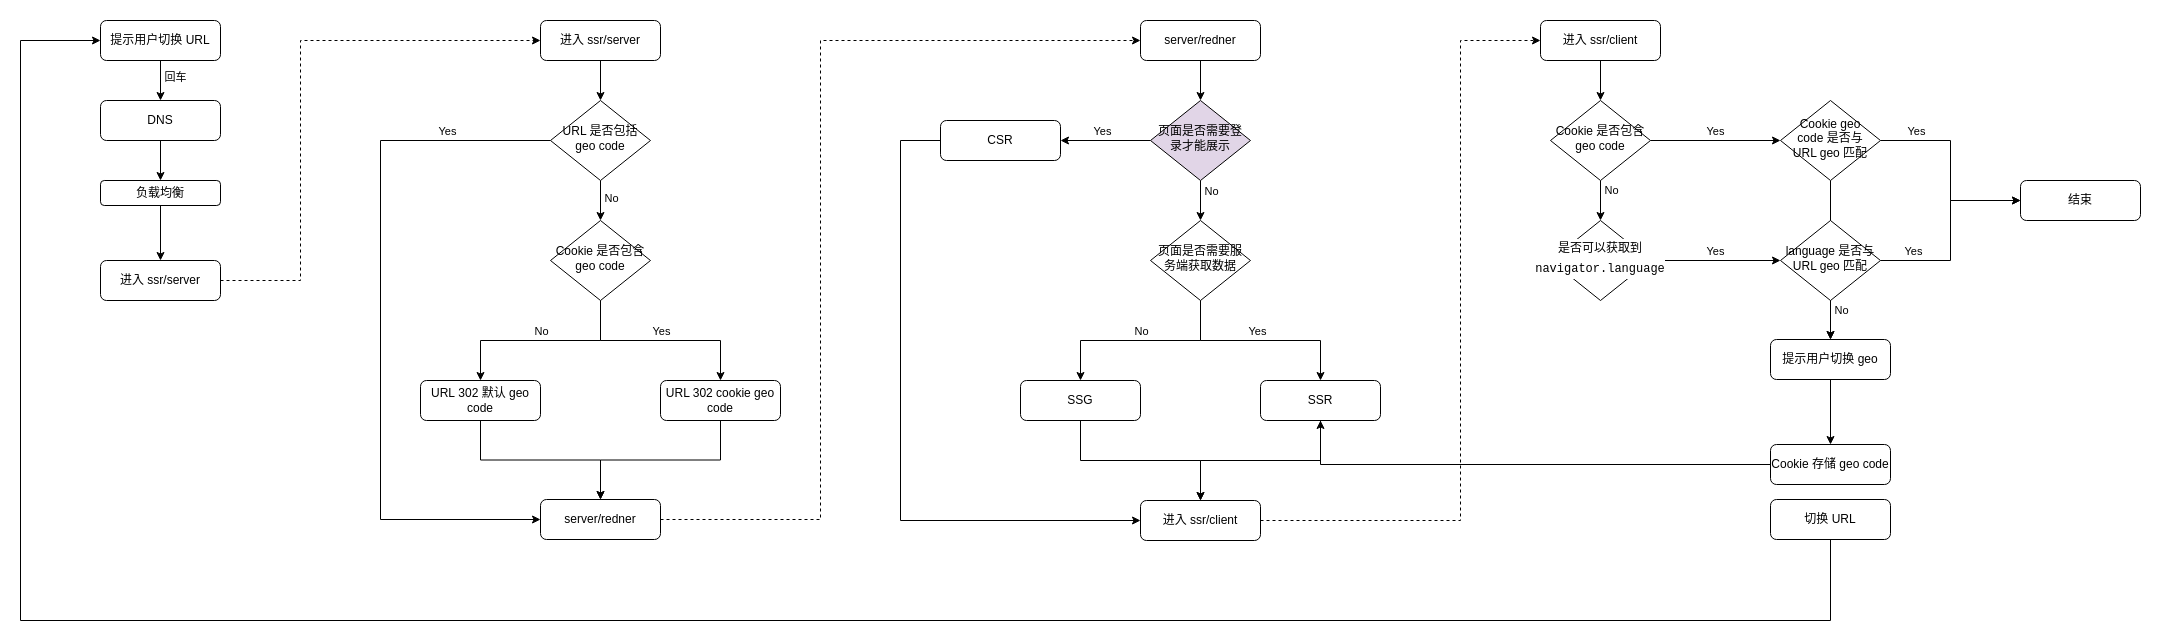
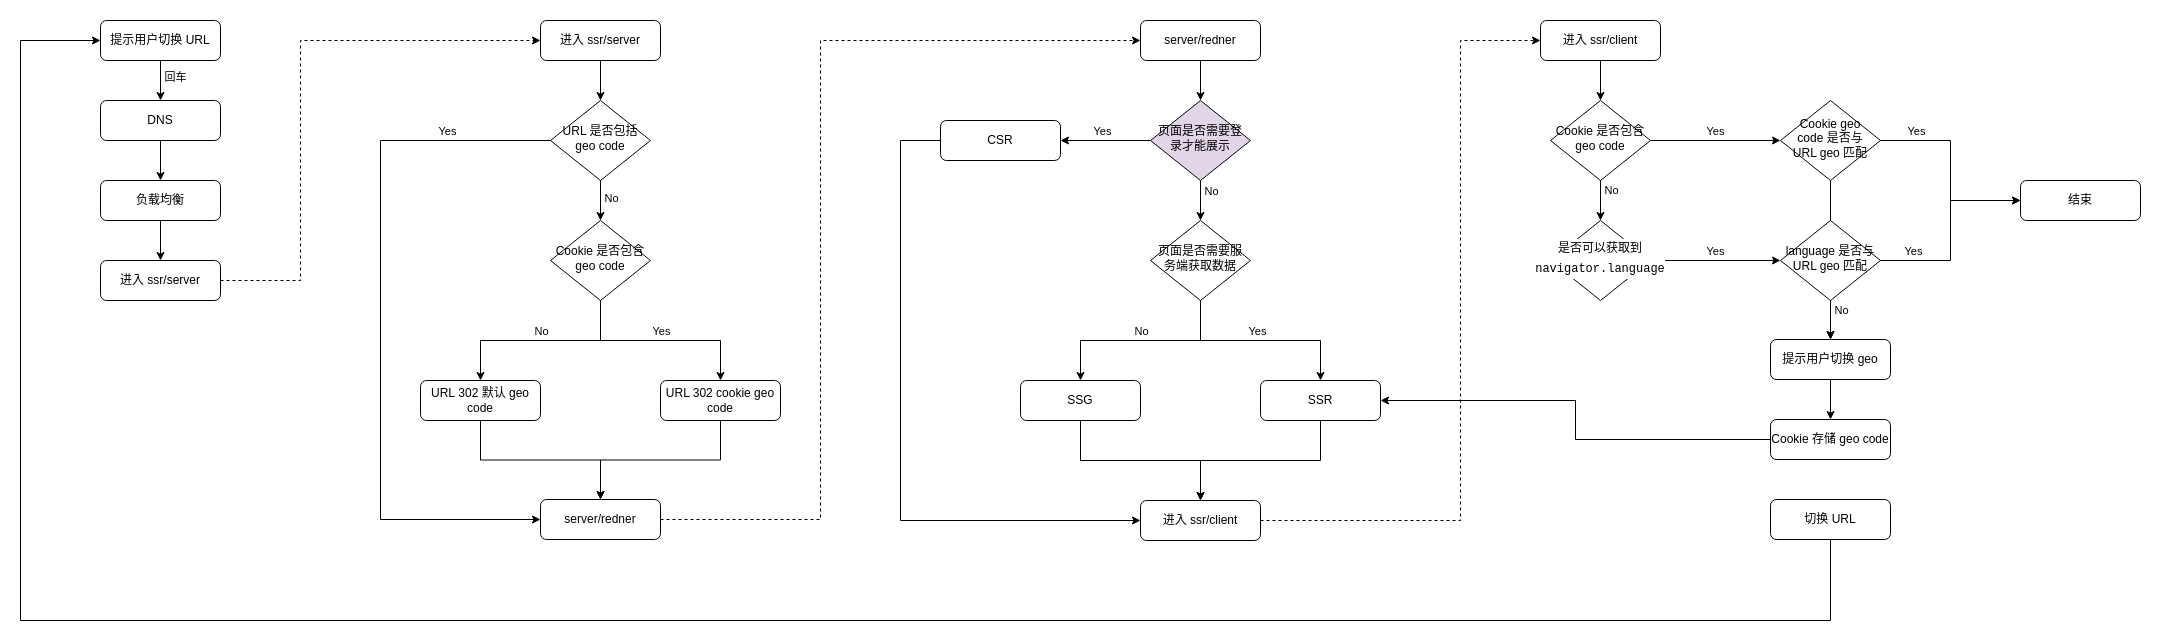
(161, 193) -> (161, 201)
(1831, 465) -> (1831, 440)
